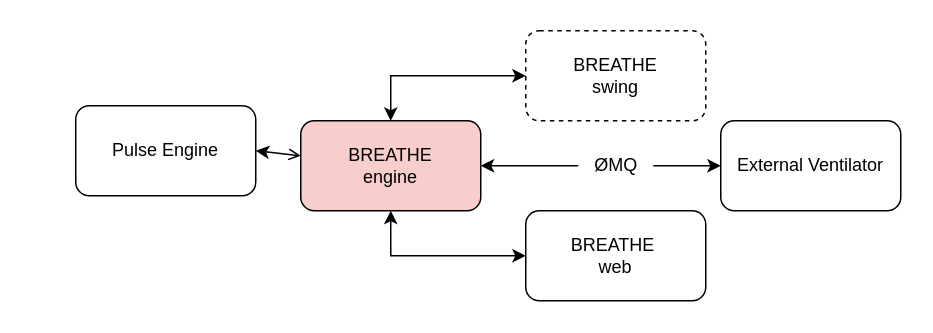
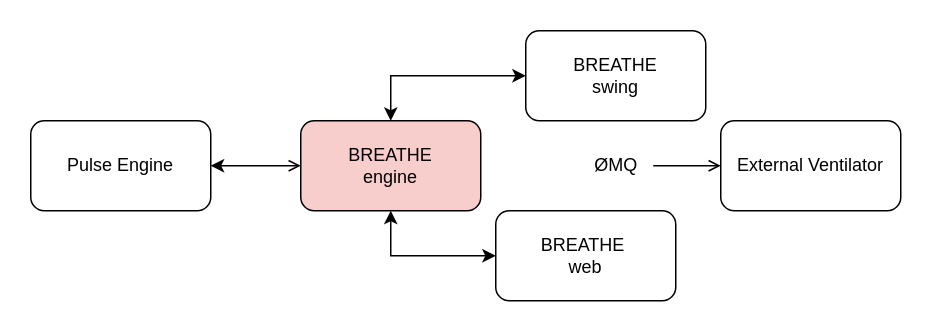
(616, 76) -> (616, 76)
(166, 151) -> (121, 166)
(534, 166) -> none
(709, 166) -> (711, 166)
(616, 256) -> (586, 256)
